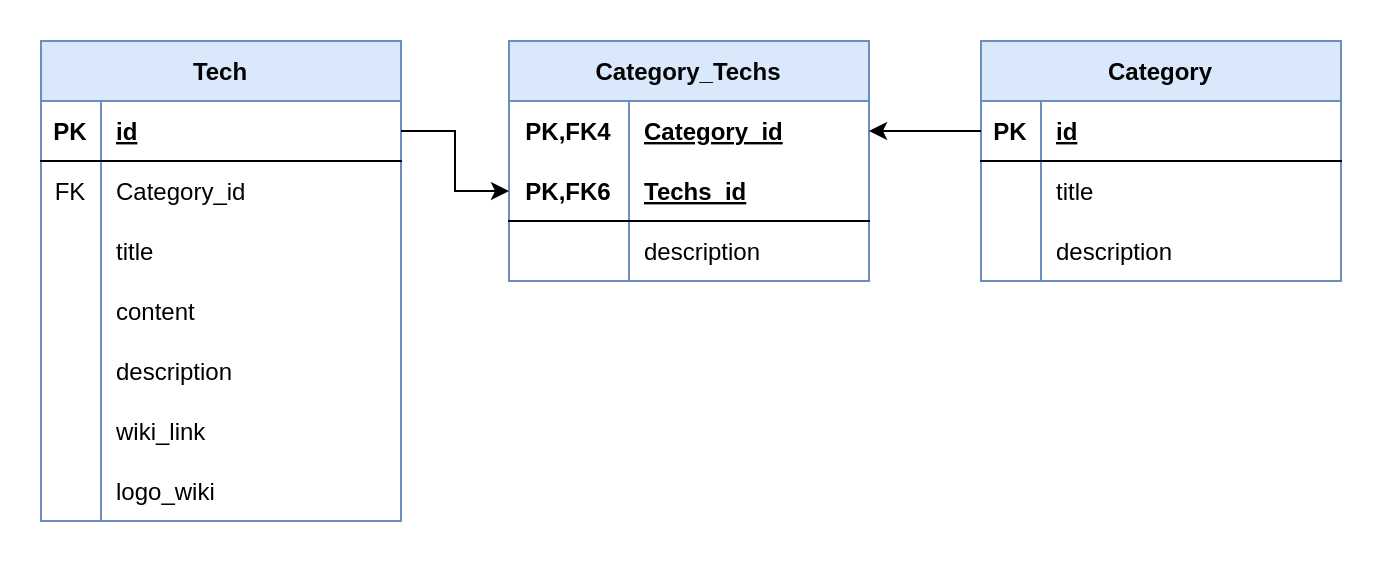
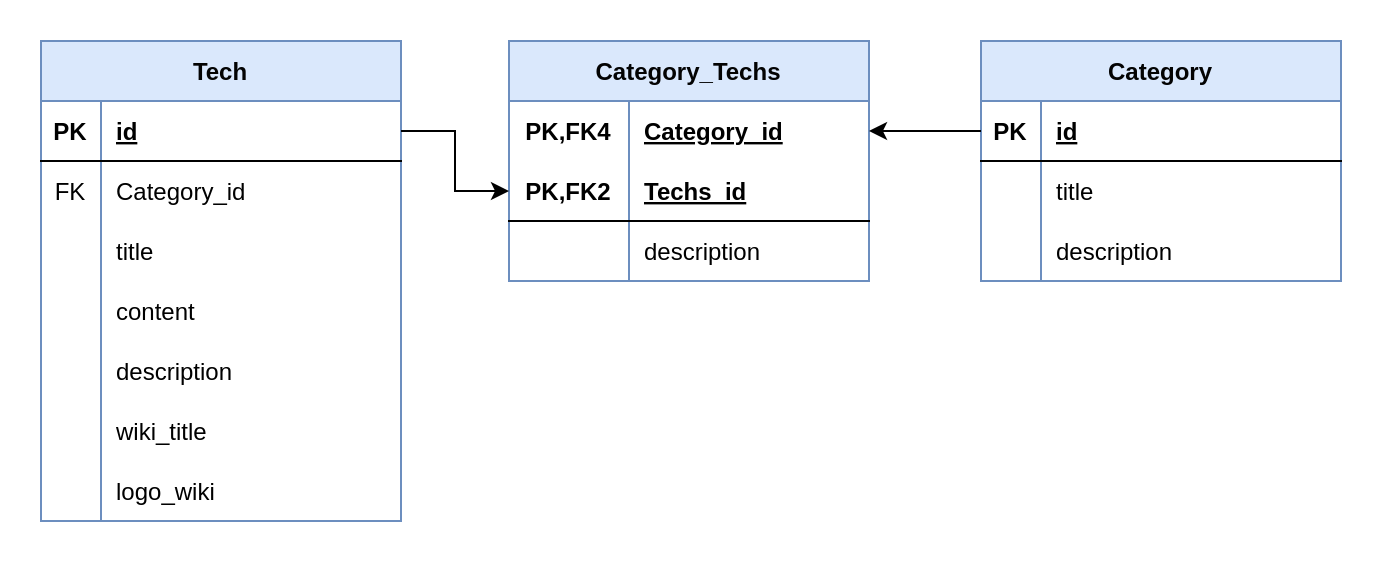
(568, 192) -> (568, 192)
(164, 432) -> (171, 432)
